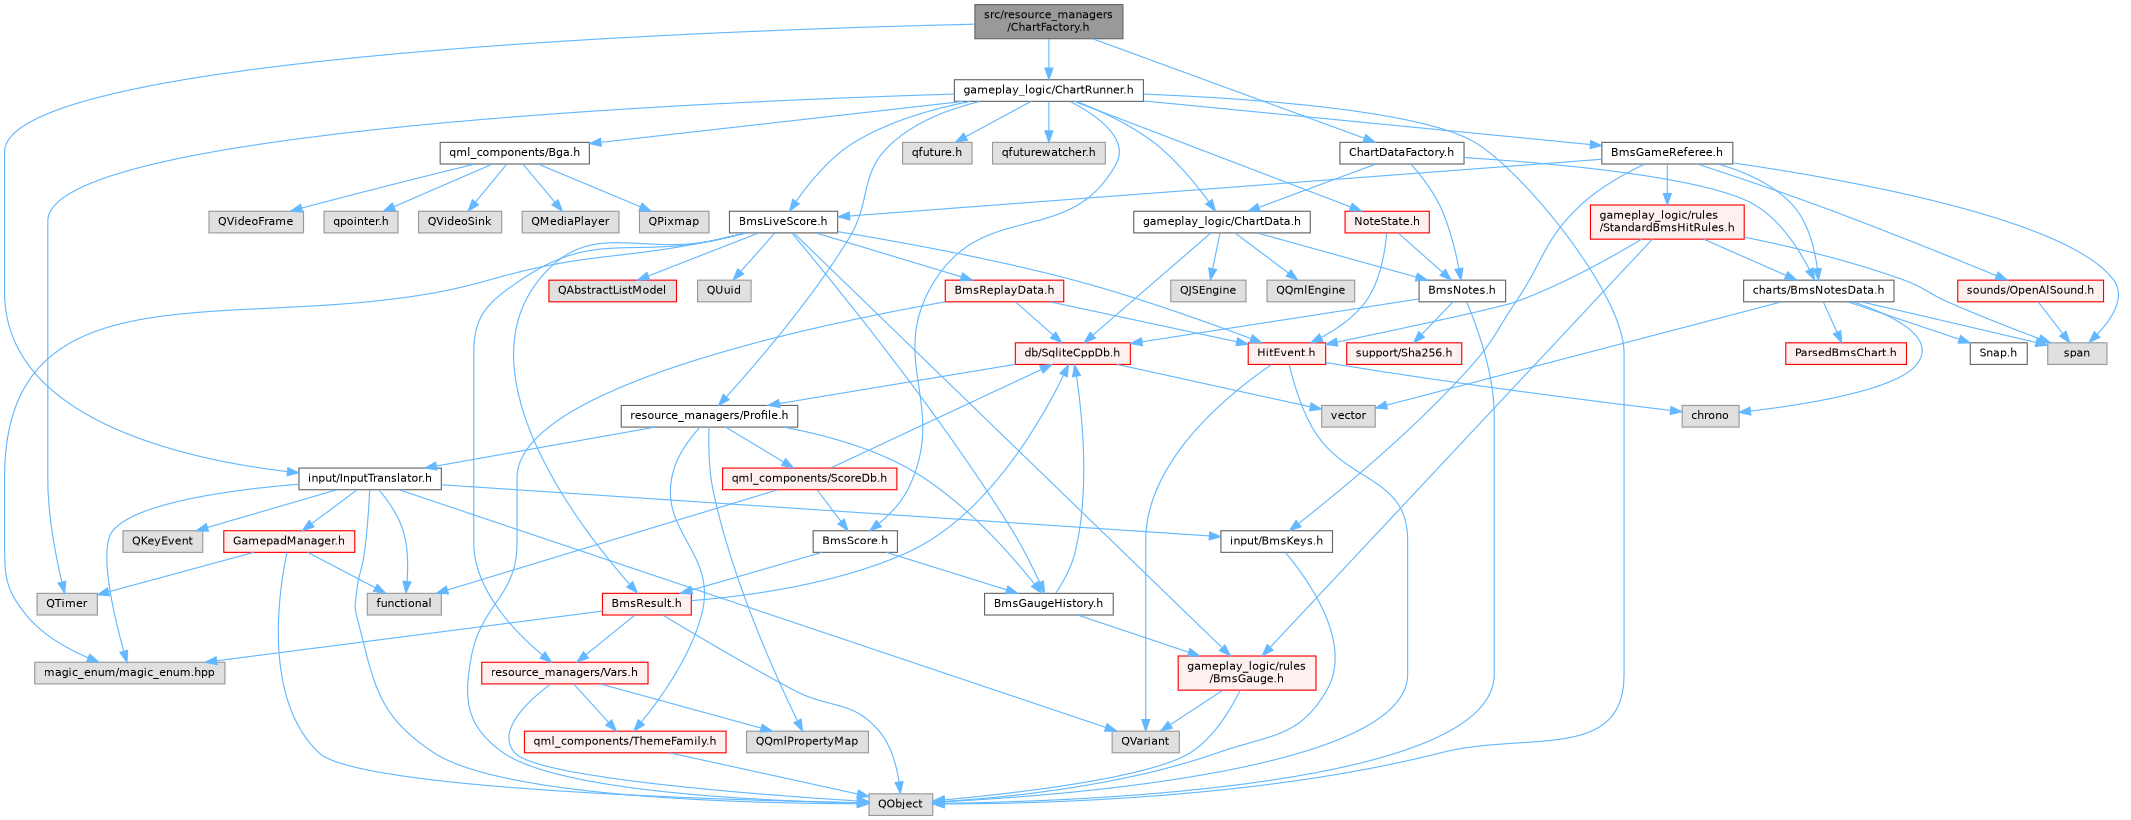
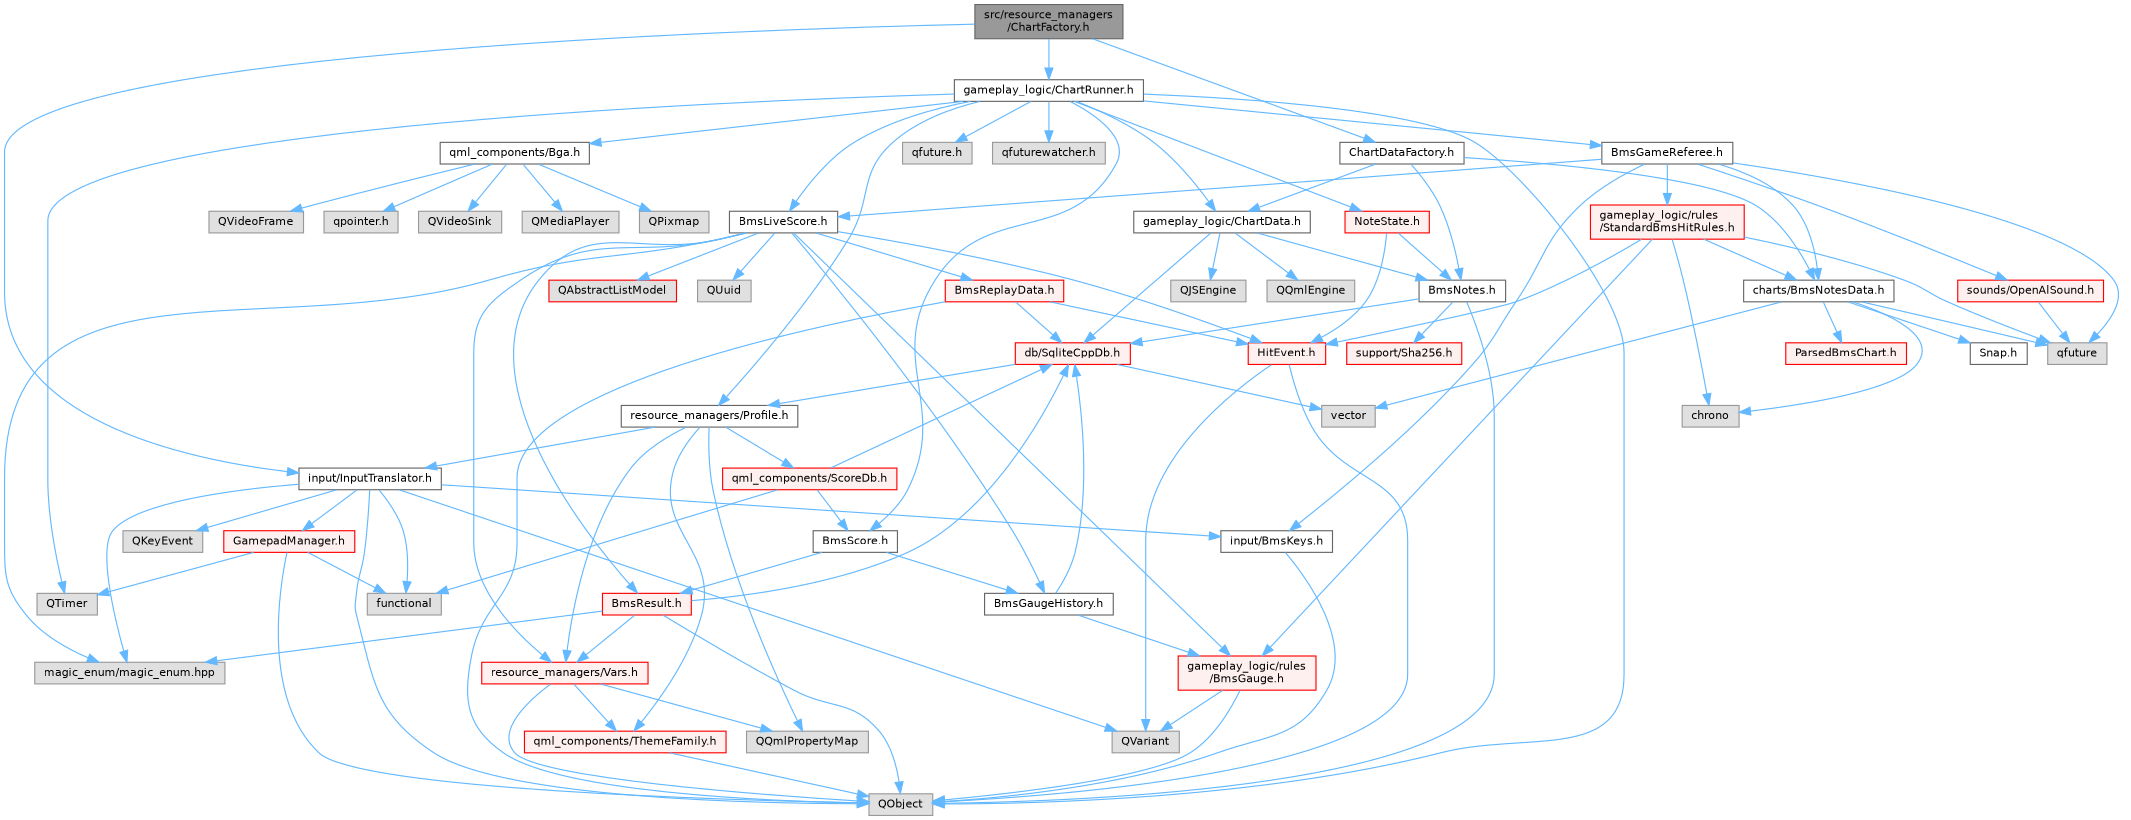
(2077, 354) -> (2077, 354)
(1524, 392) -> (1691, 316)
(925, 479) -> (600, 523)
